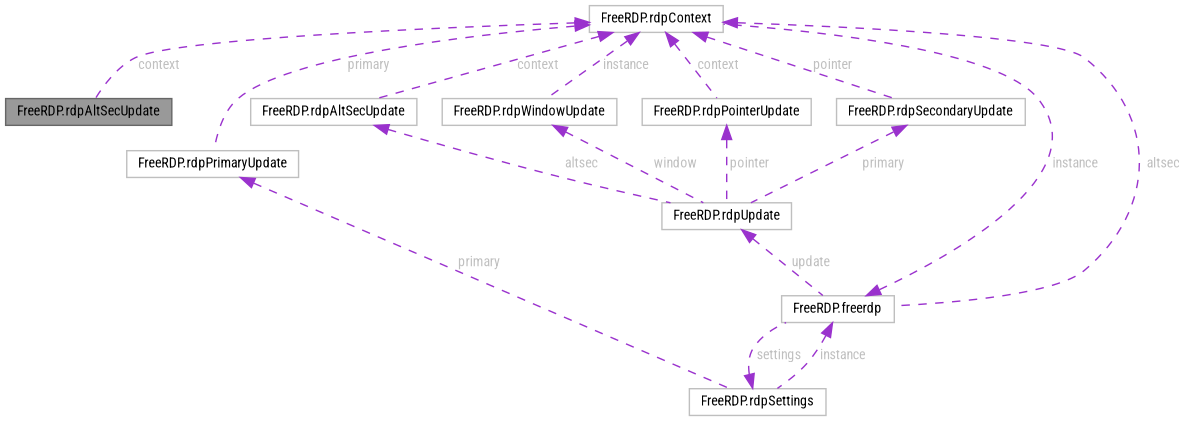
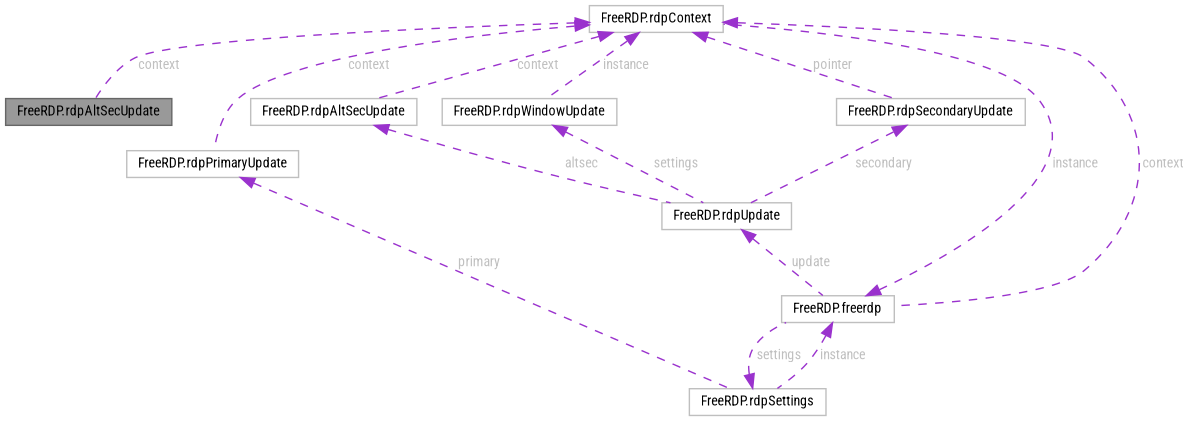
(368, 65) -> (368, 65)
(727, 112) -> none
(675, 164) -> (675, 164)
(882, 164) -> (882, 164)
(1162, 164) -> (1162, 164)
